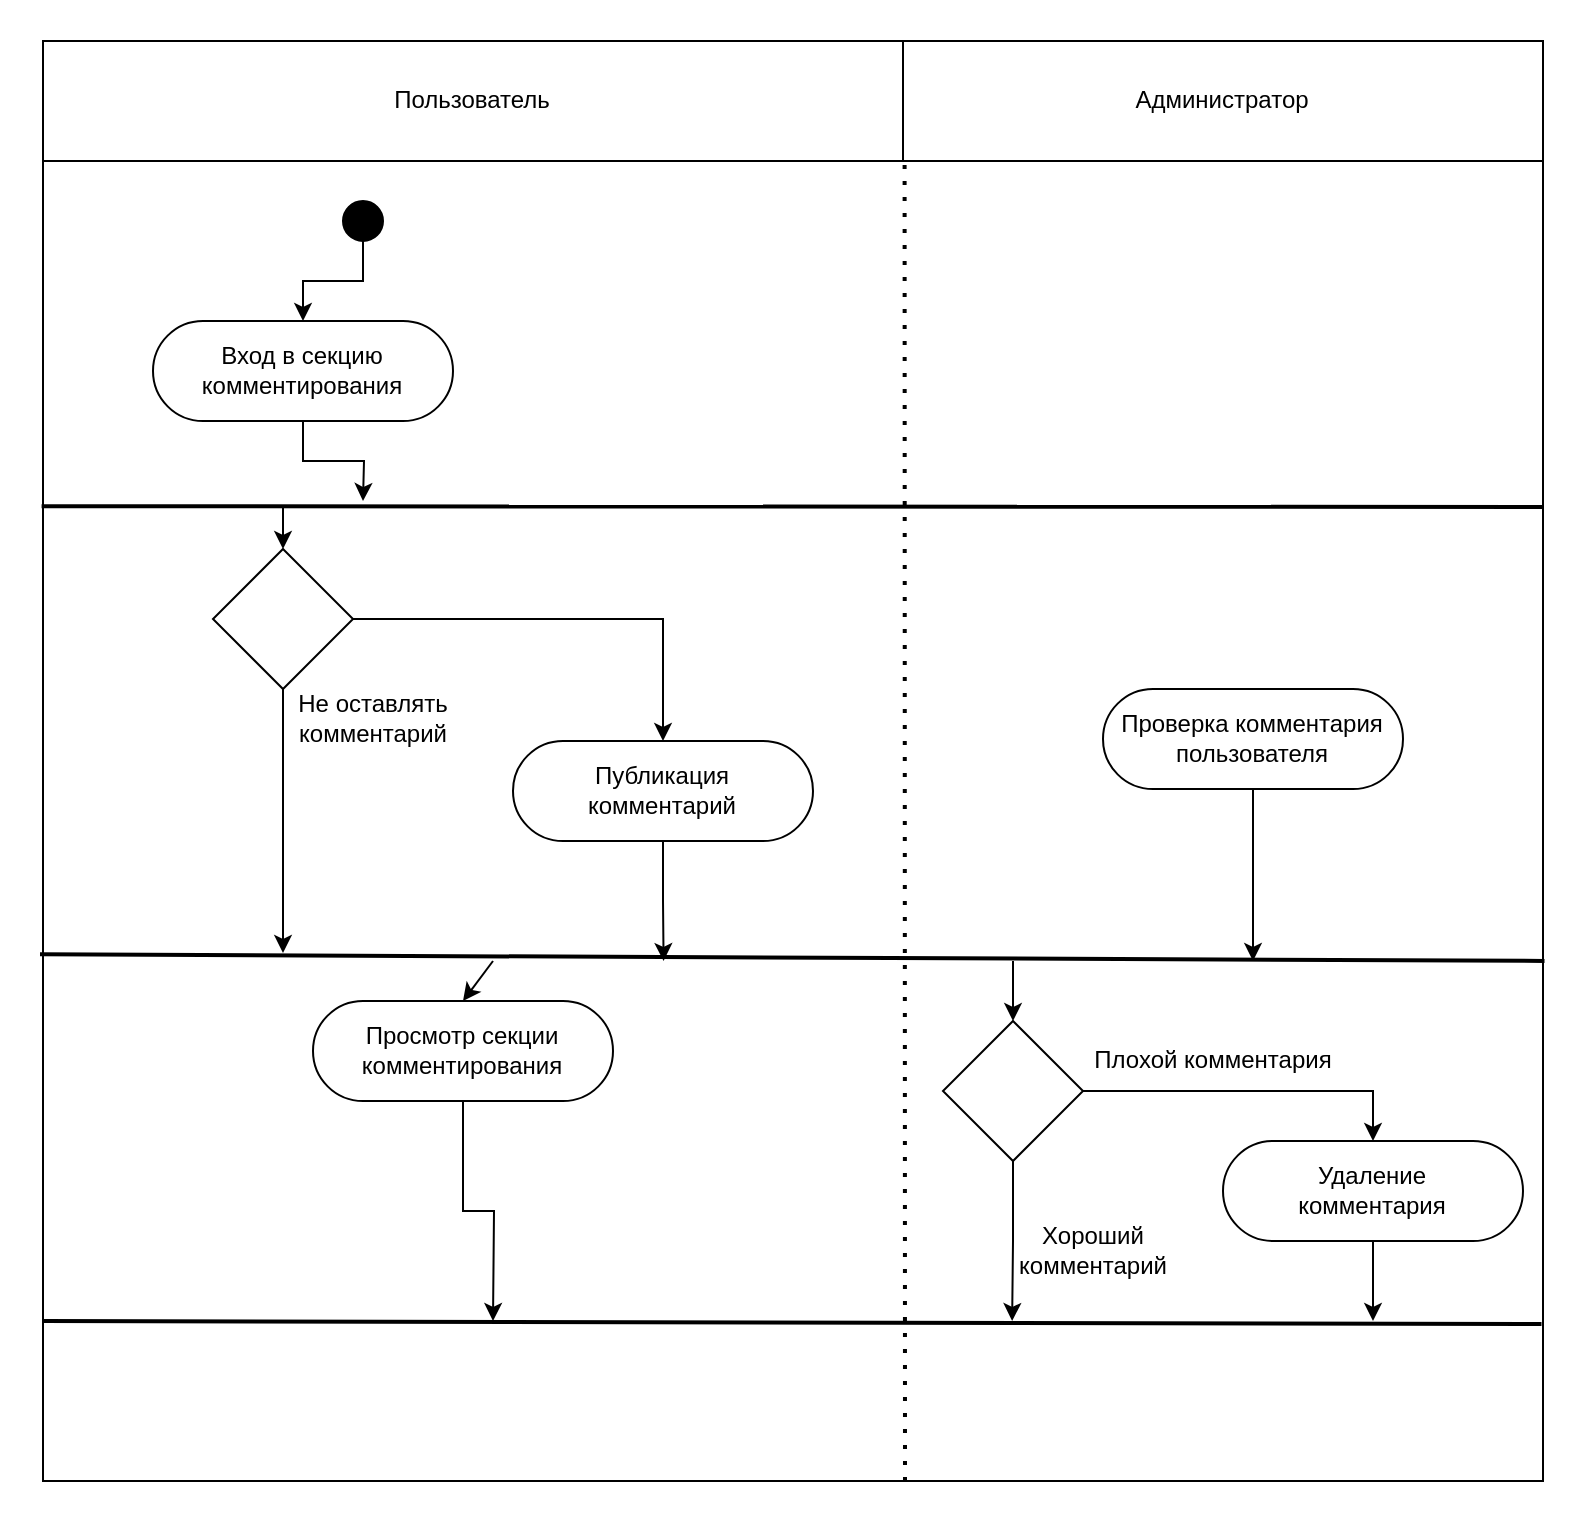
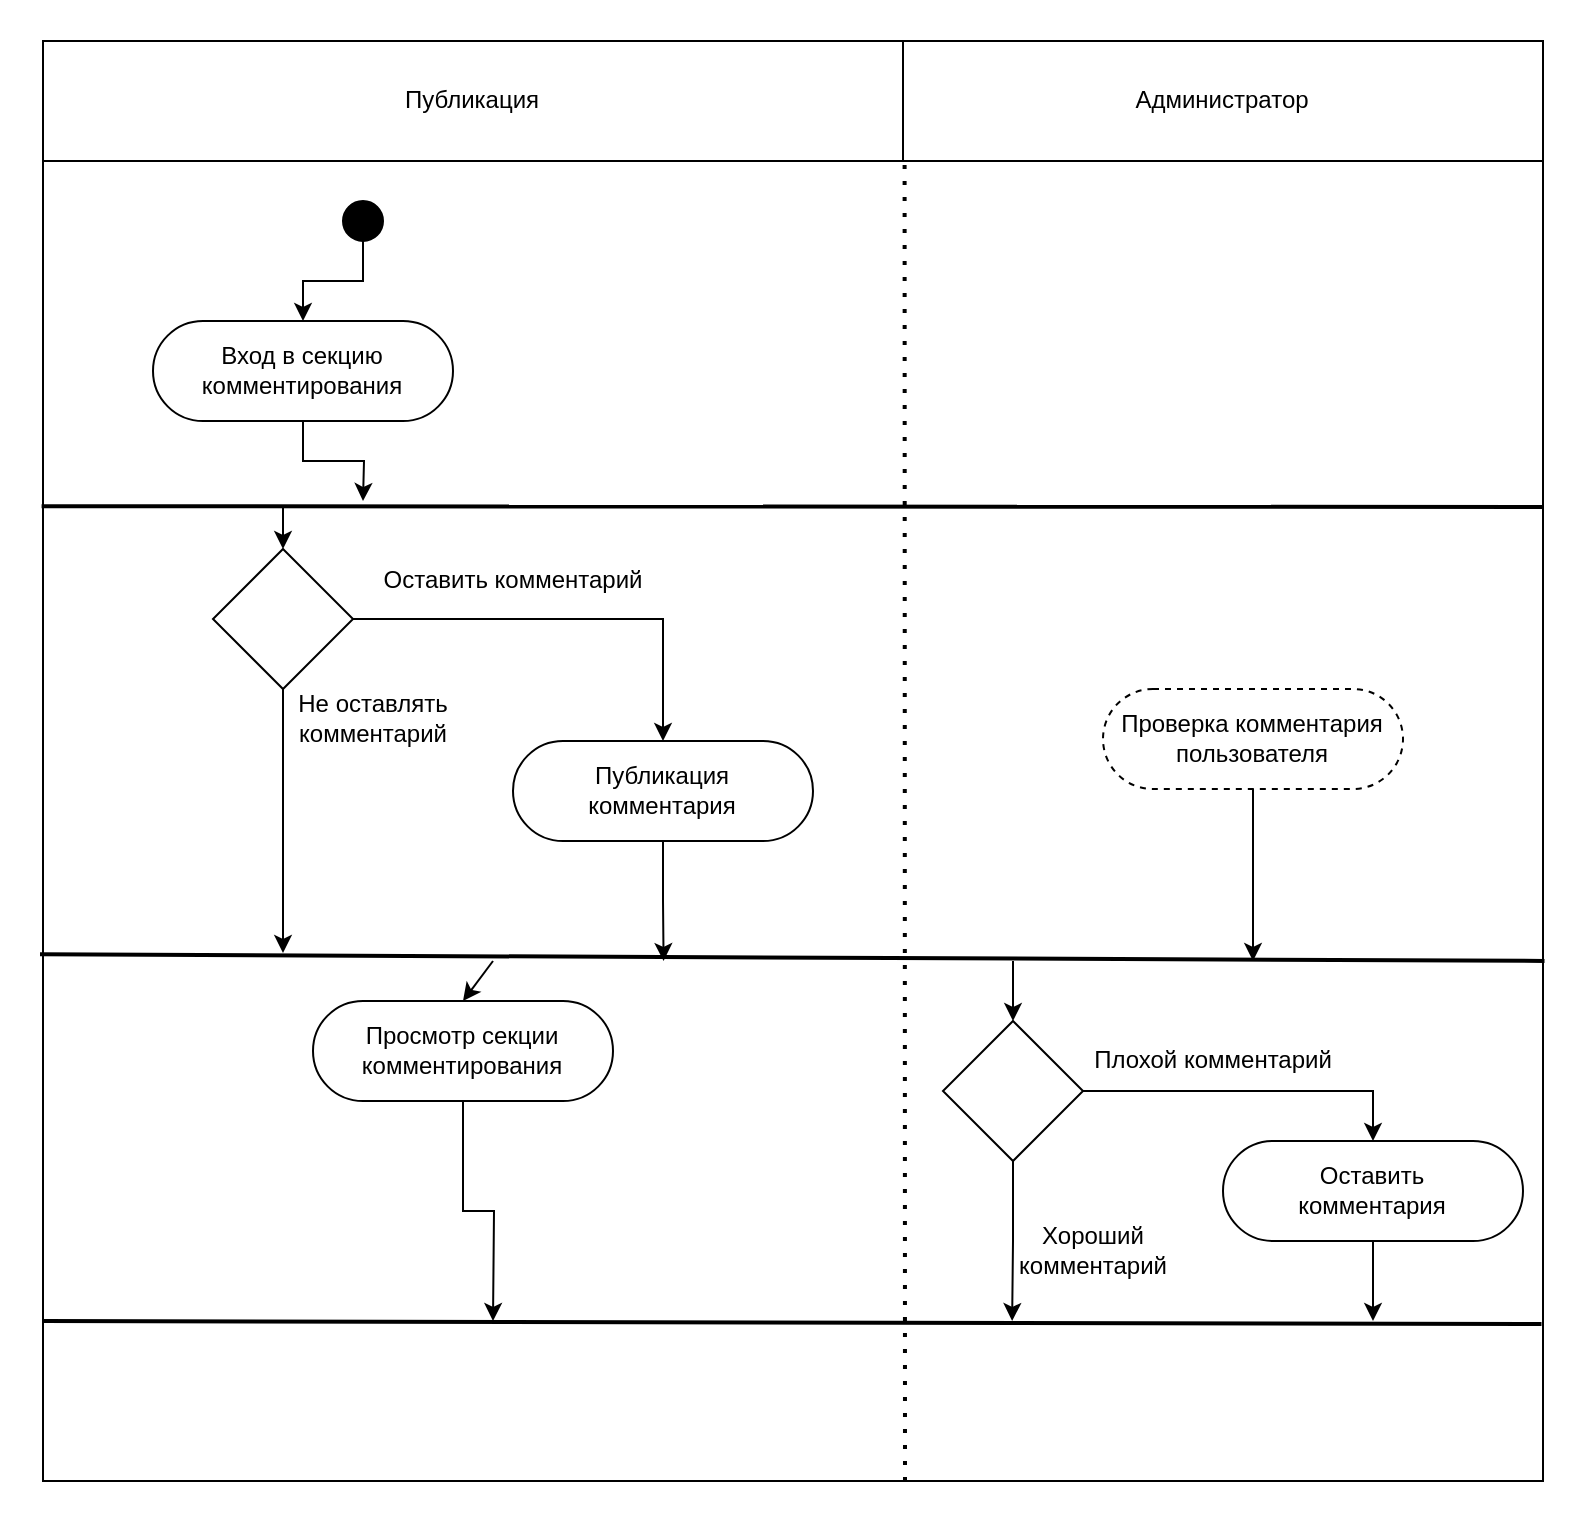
(473, 101) -> (473, 101)
none -> (513, 581)
(1253, 739) -> (1253, 739)
(663, 791) -> (663, 791)
(1214, 1061) -> (1214, 1061)
(1373, 1191) -> (1373, 1191)
